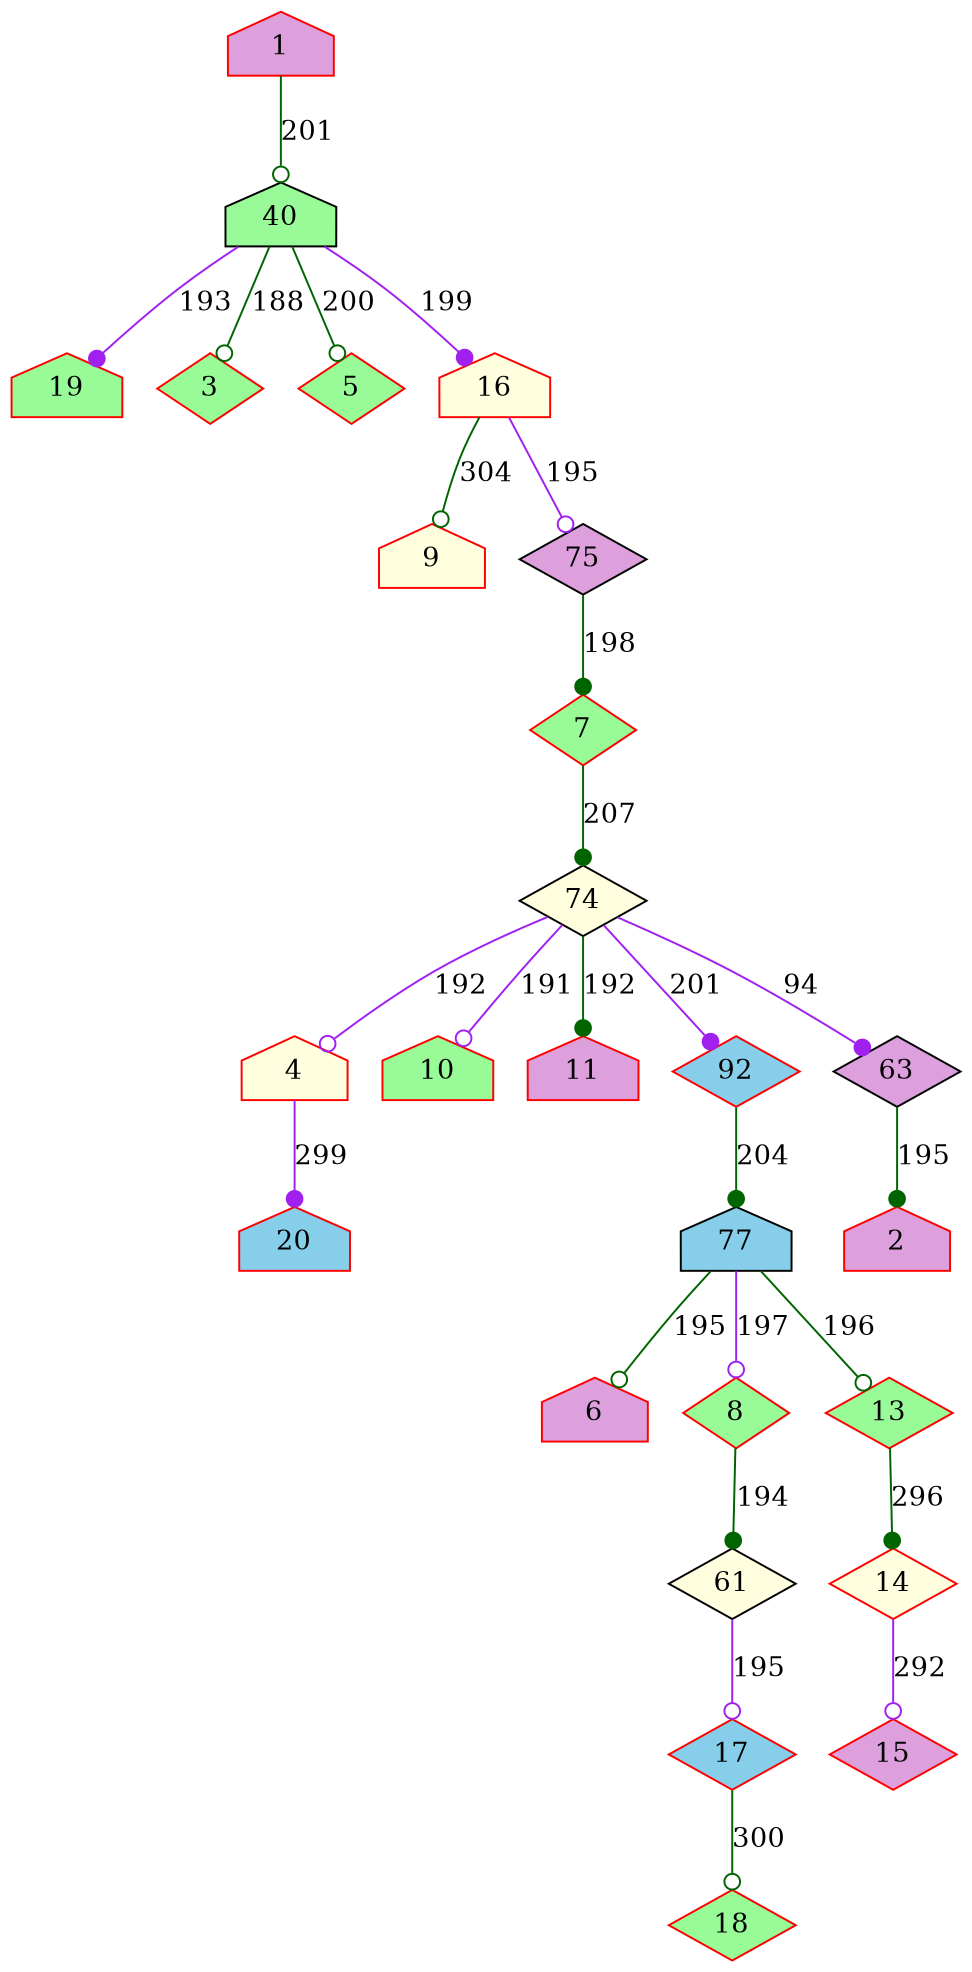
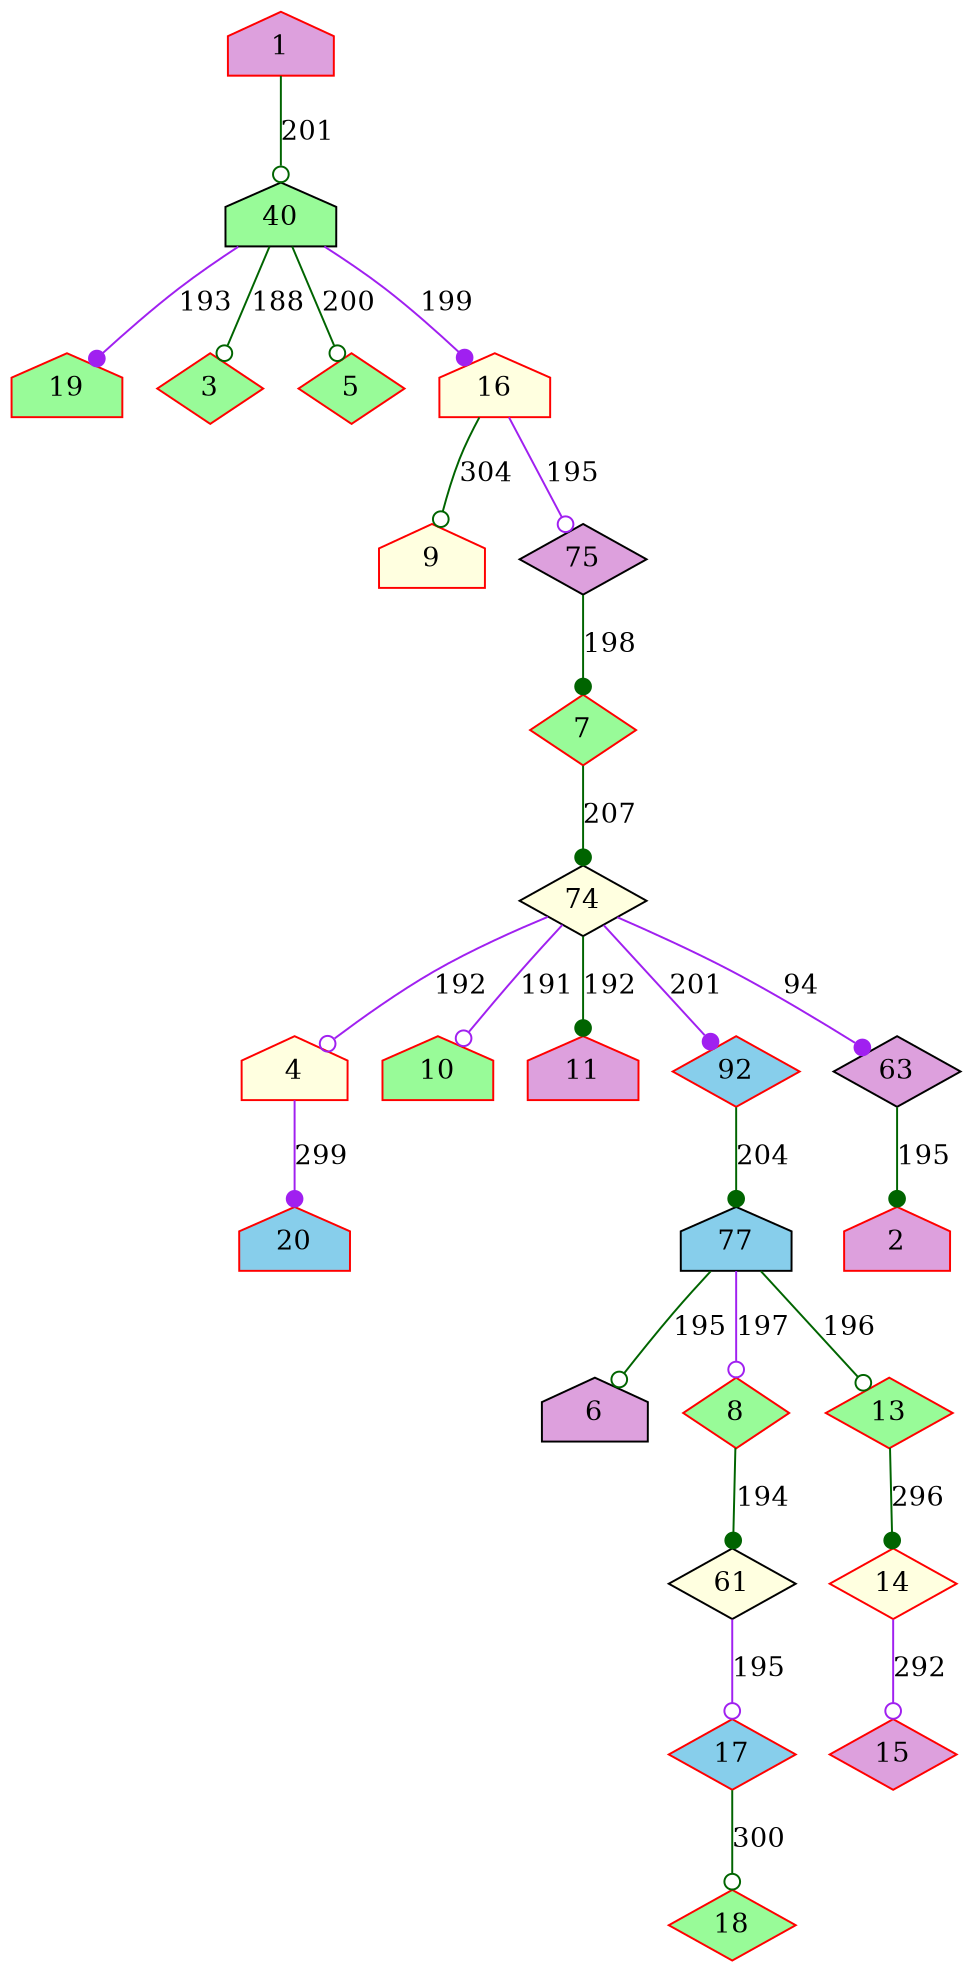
(595, 1413) -> (595, 1413)
